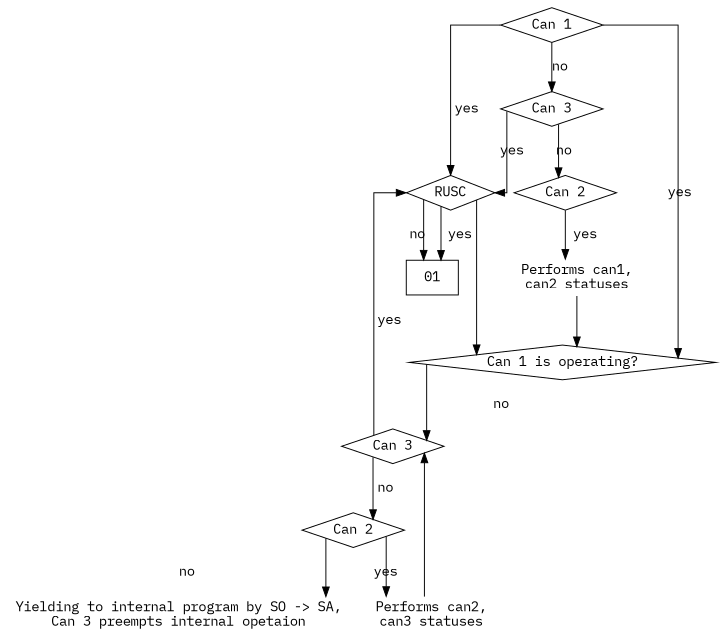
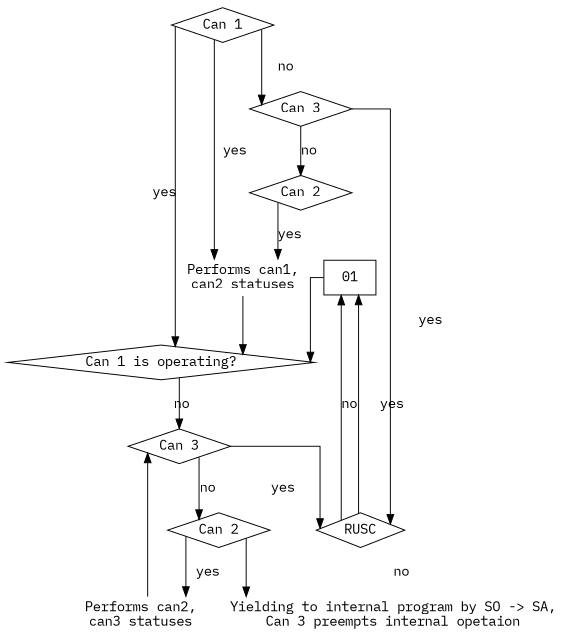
(451, 70) -> (214, 145)
(477, 273) -> (310, 308)
